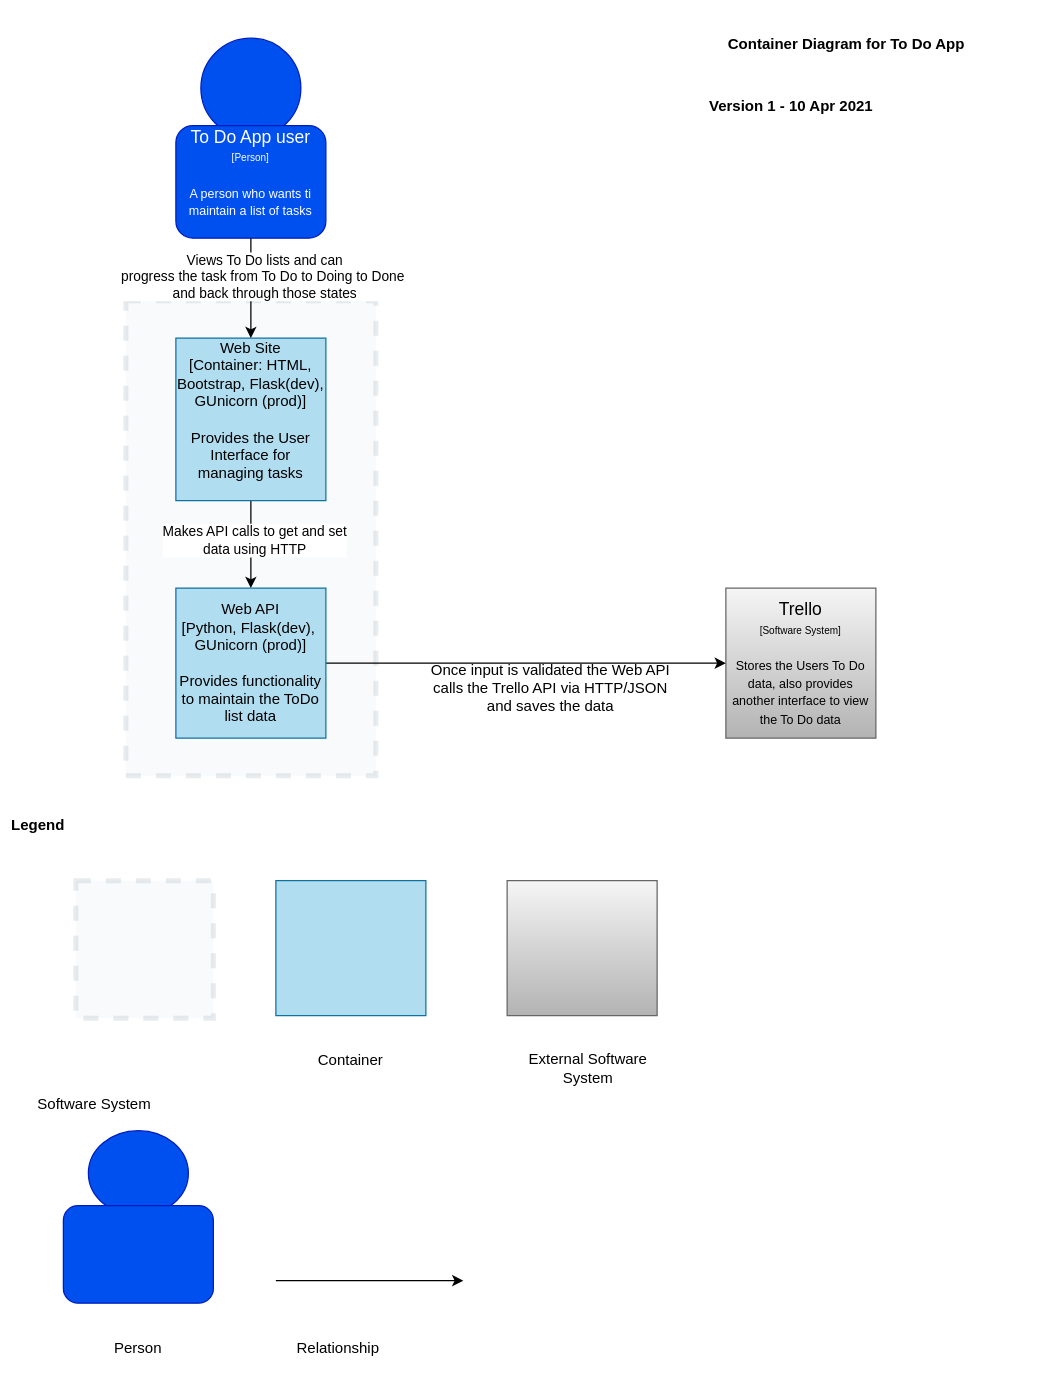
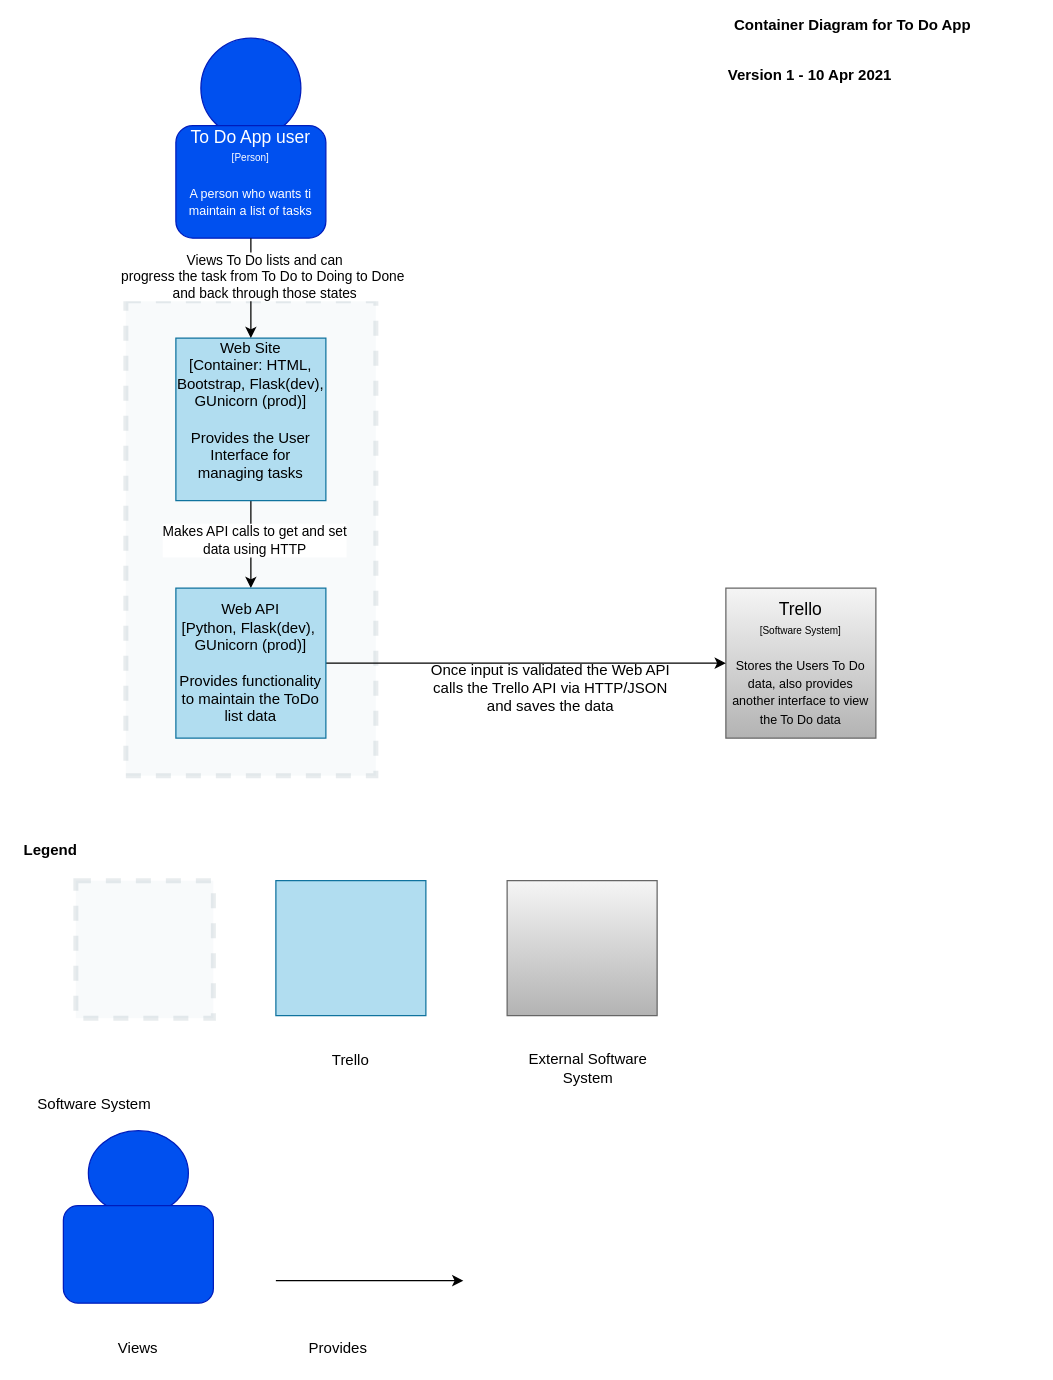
(876, 44) -> (882, 26)
(844, 107) -> (863, 76)
(38, 826) -> (51, 851)
(351, 1061) -> (351, 1061)
(138, 1348) -> (138, 1348)
(338, 1348) -> (338, 1348)
